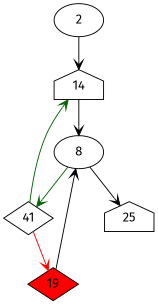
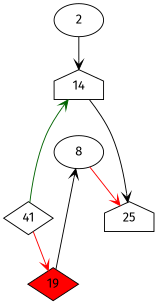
(79, 113) -> (115, 144)
(55, 183) -> none
(102, 183) -> (102, 183)
